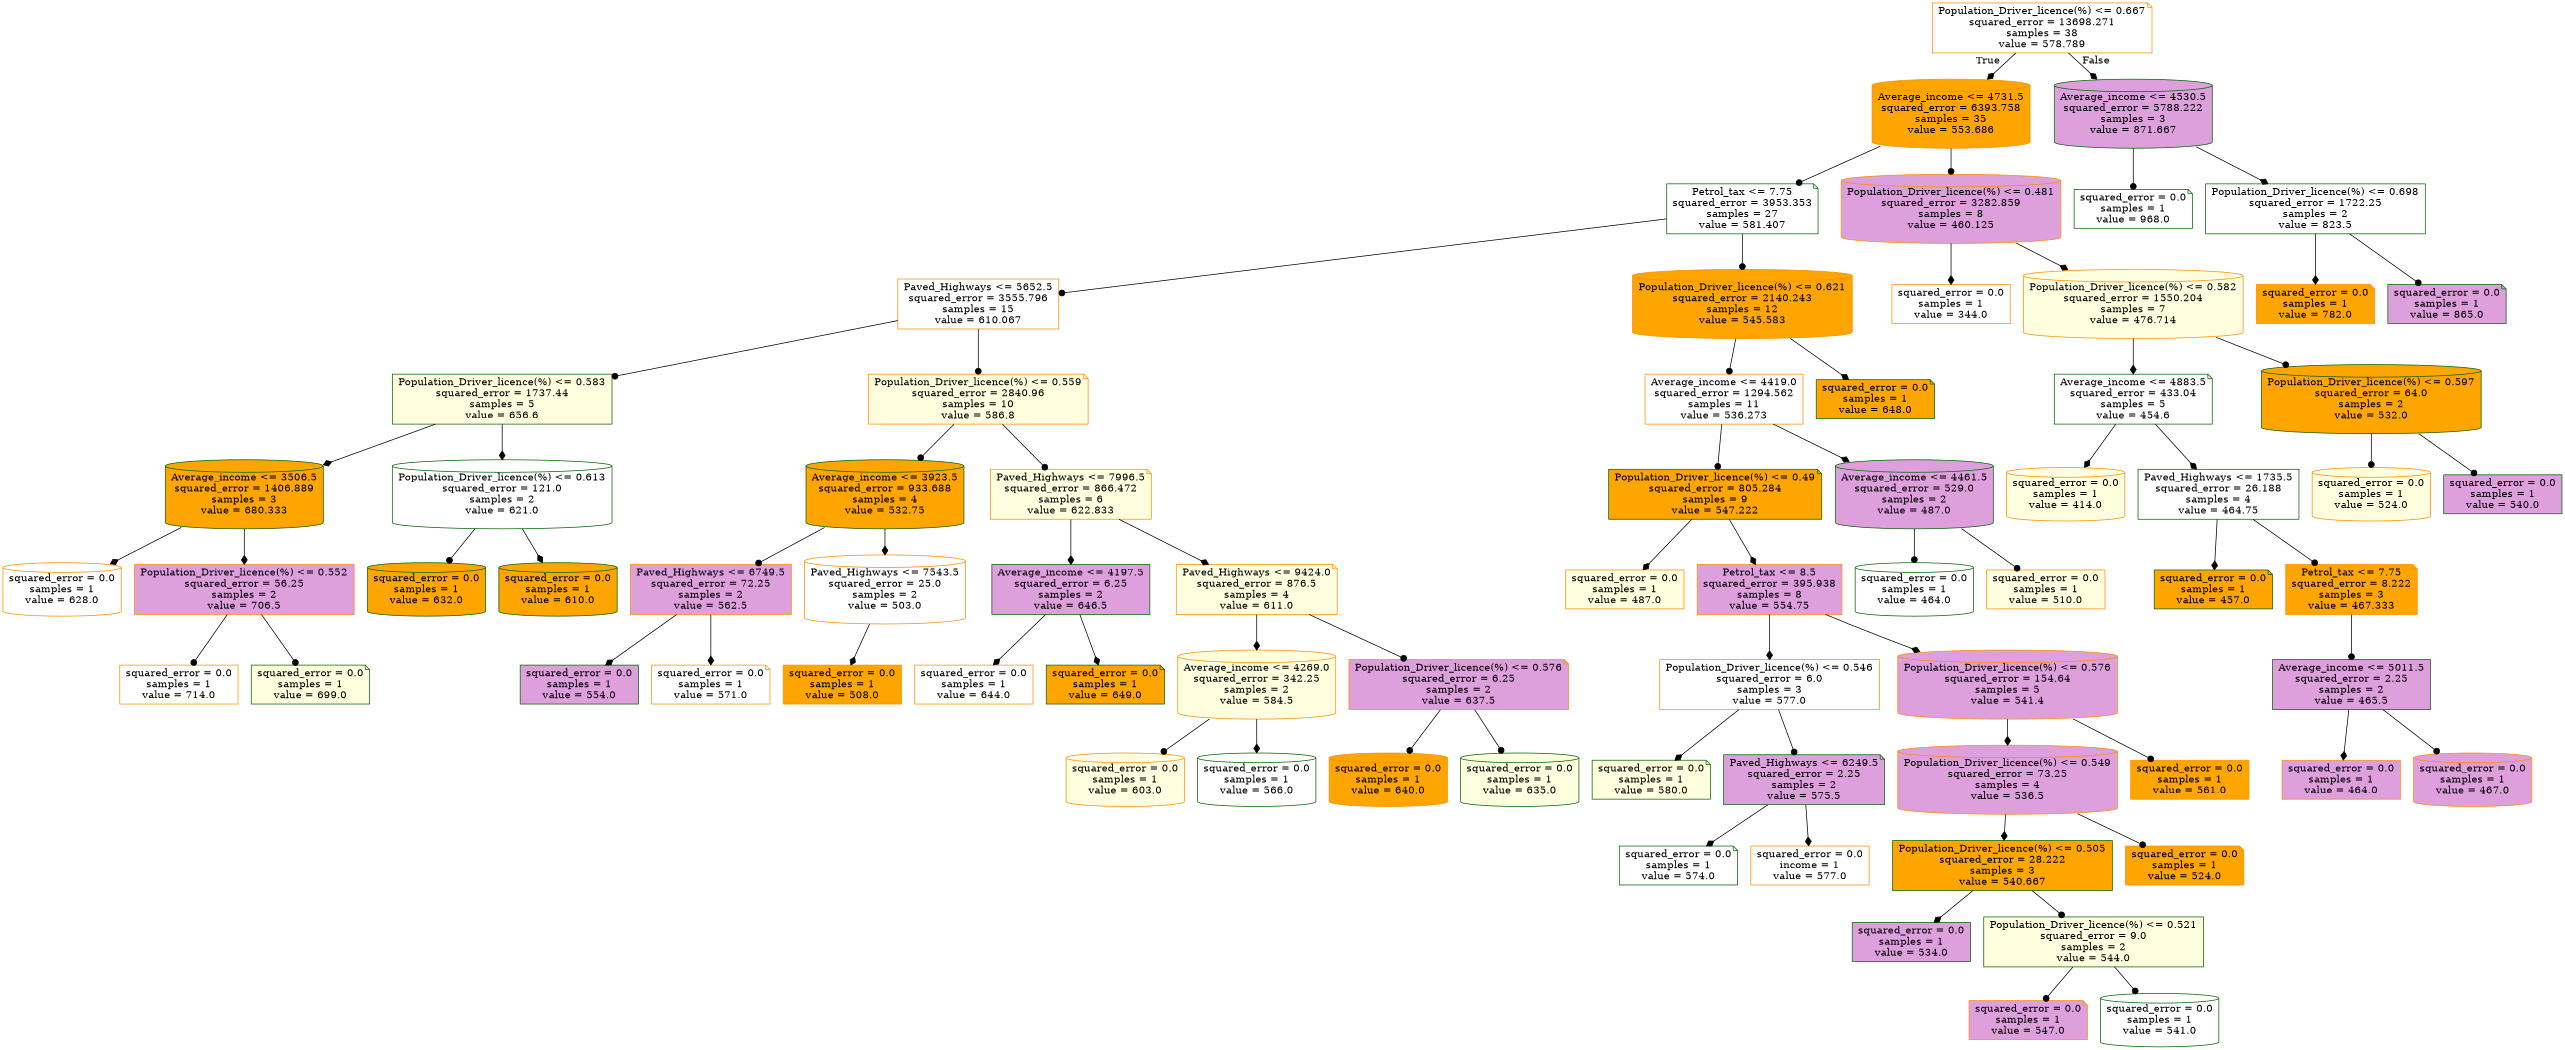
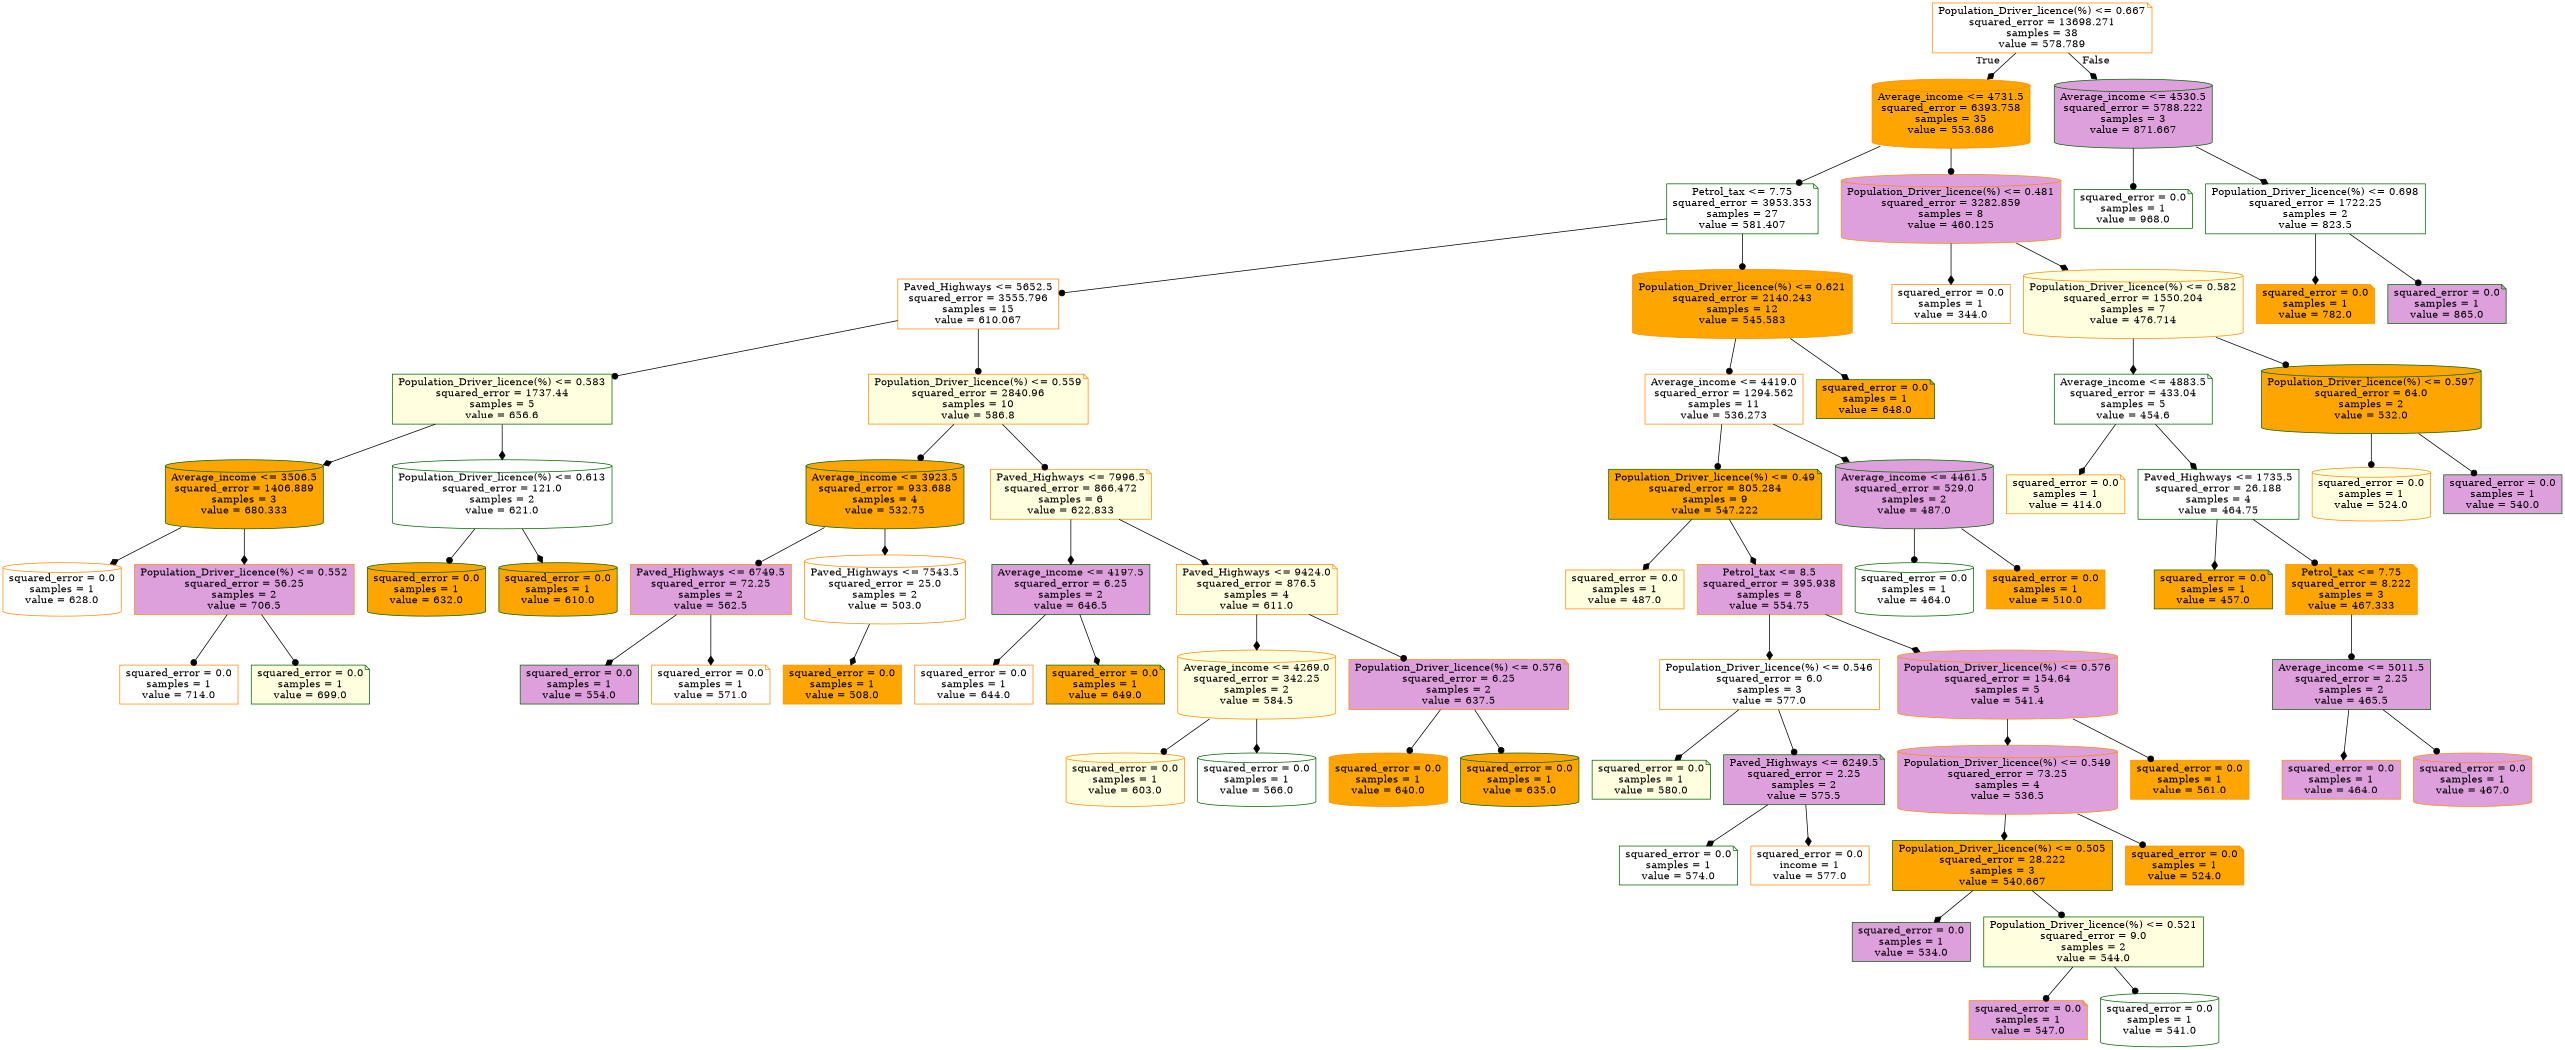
(2066, 494) -> (2066, 494)
(2046, 589) -> (2046, 589)
(1520, 780) -> (1520, 780)
